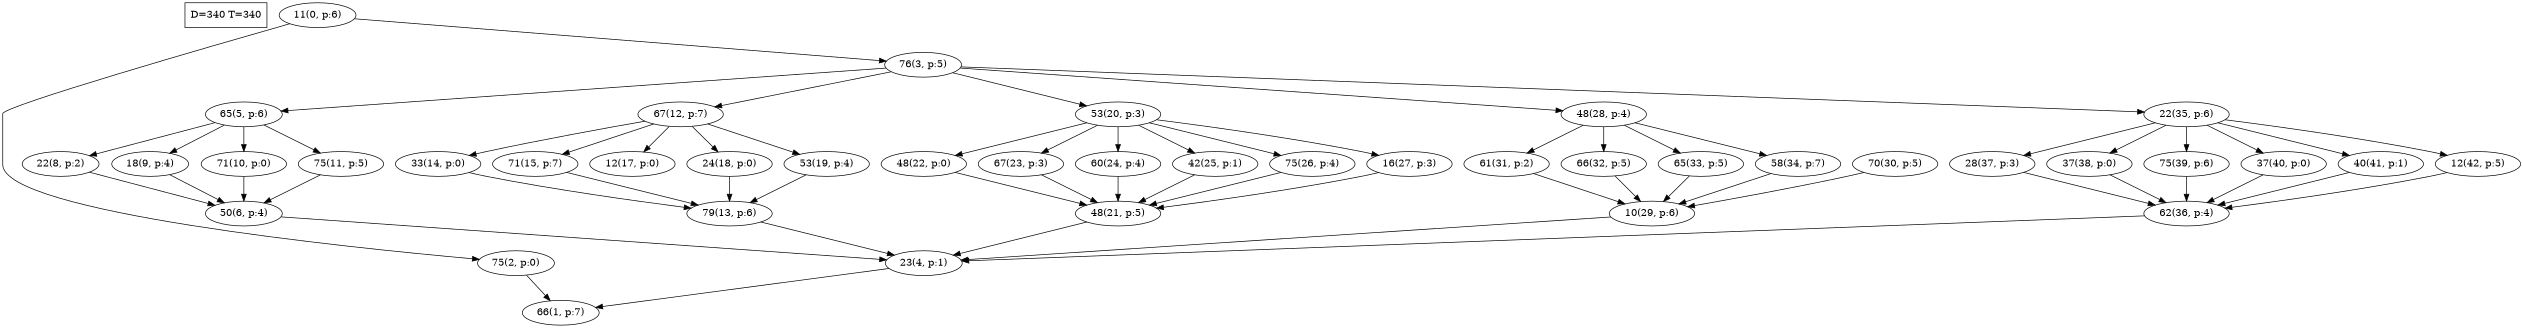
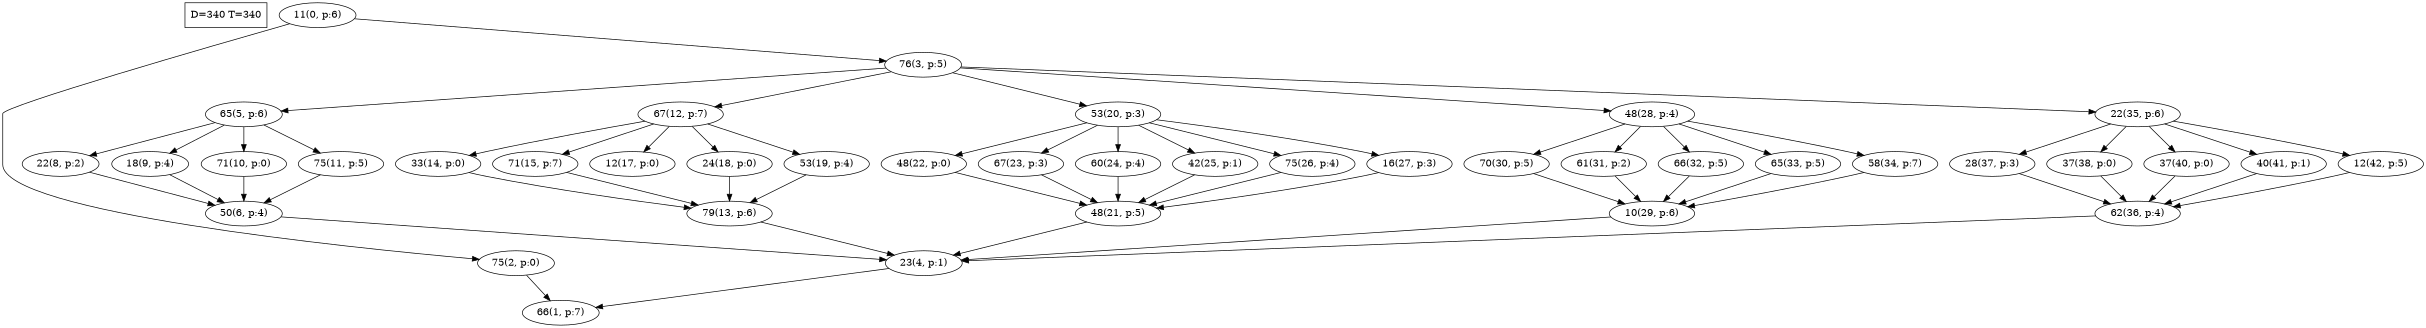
none -> (1583, 138)
(2187, 164) -> none
